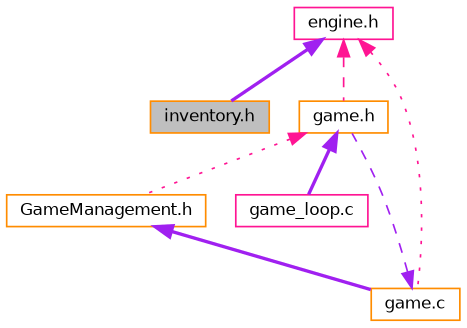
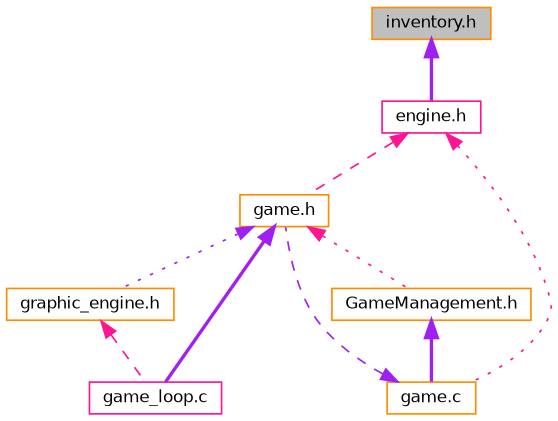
(270, 75) -> (431, 79)
none -> (90, 304)
